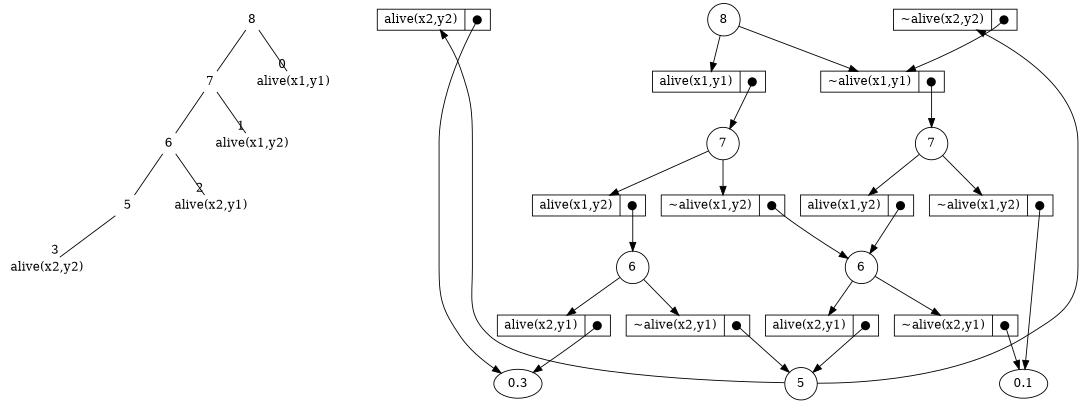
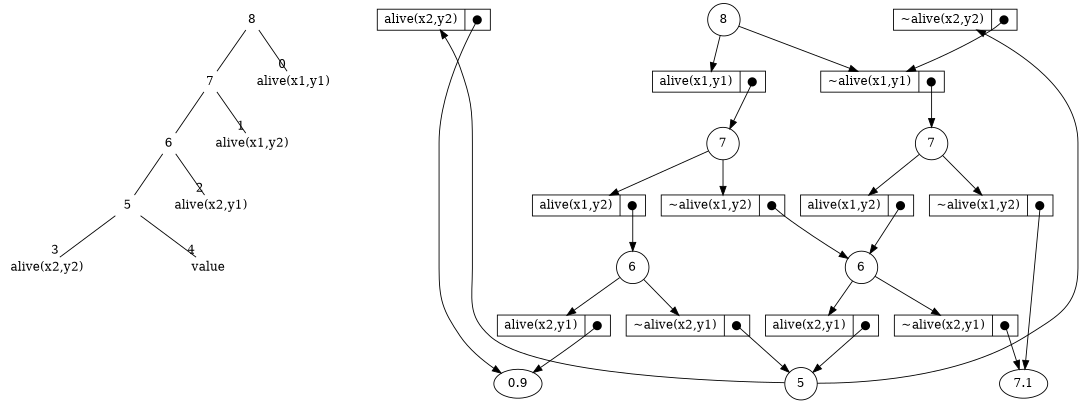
none -> (209, 267)
(518, 384) -> (518, 384)
(1024, 384) -> (1024, 384)
